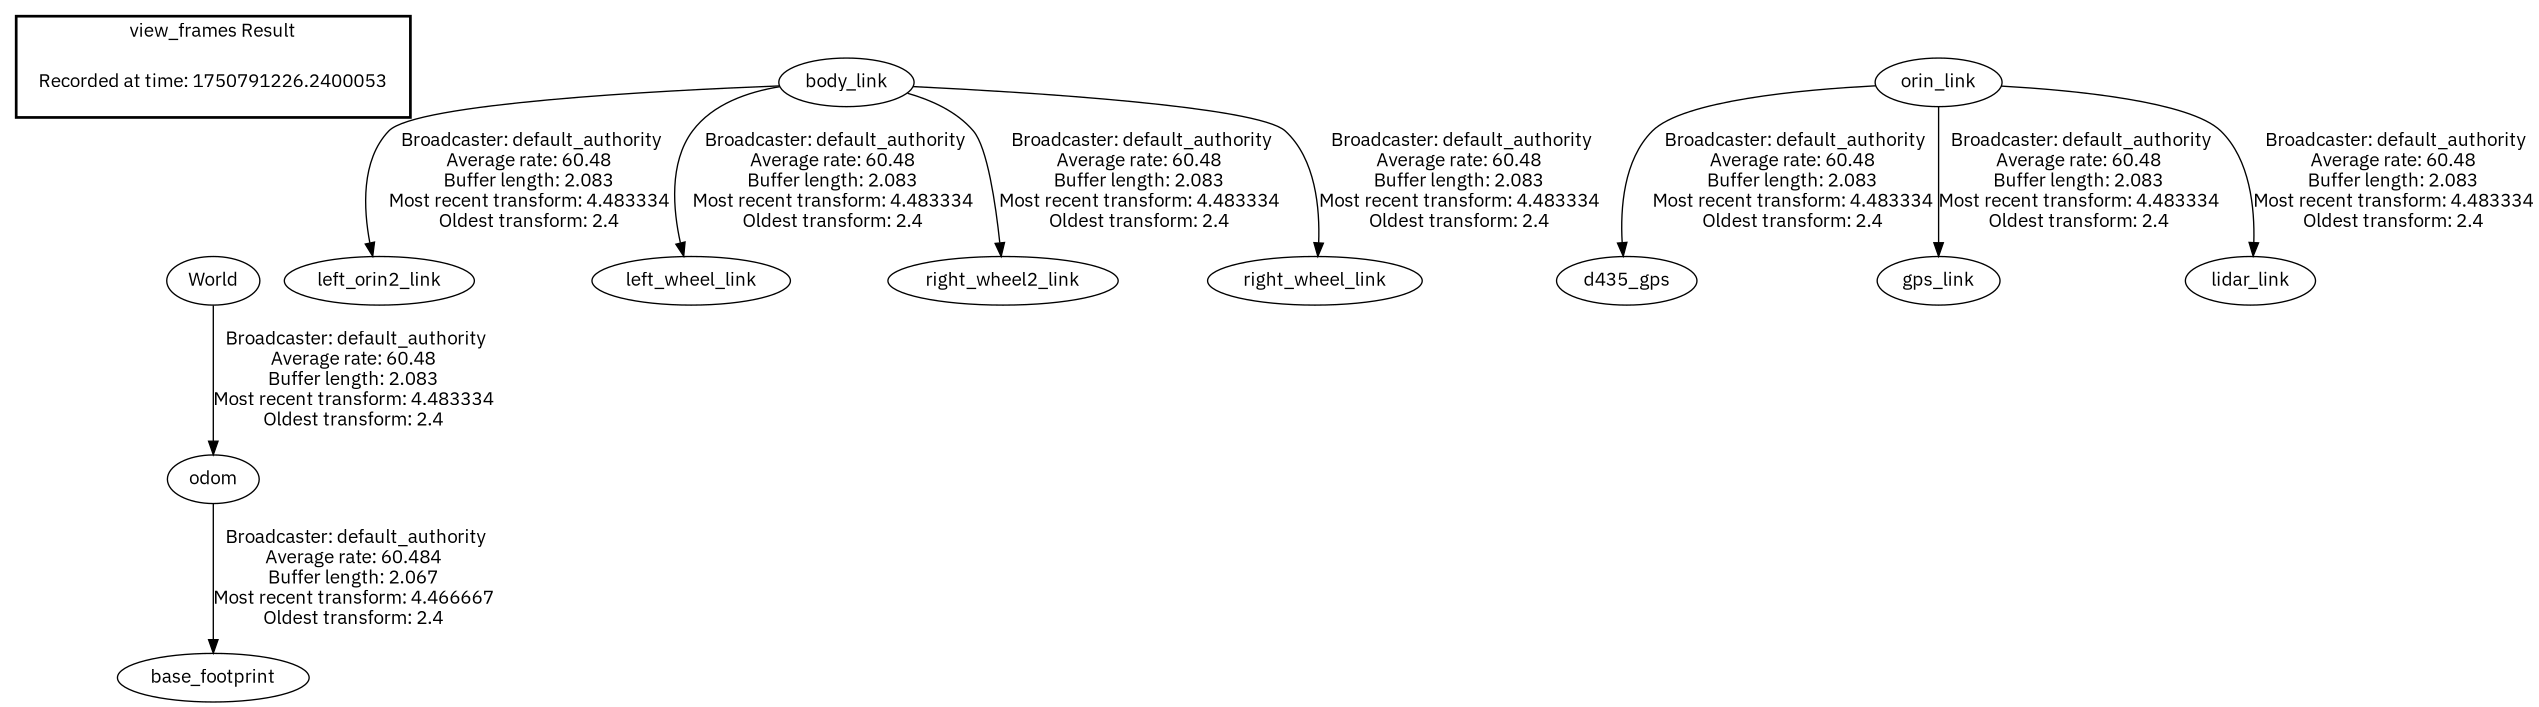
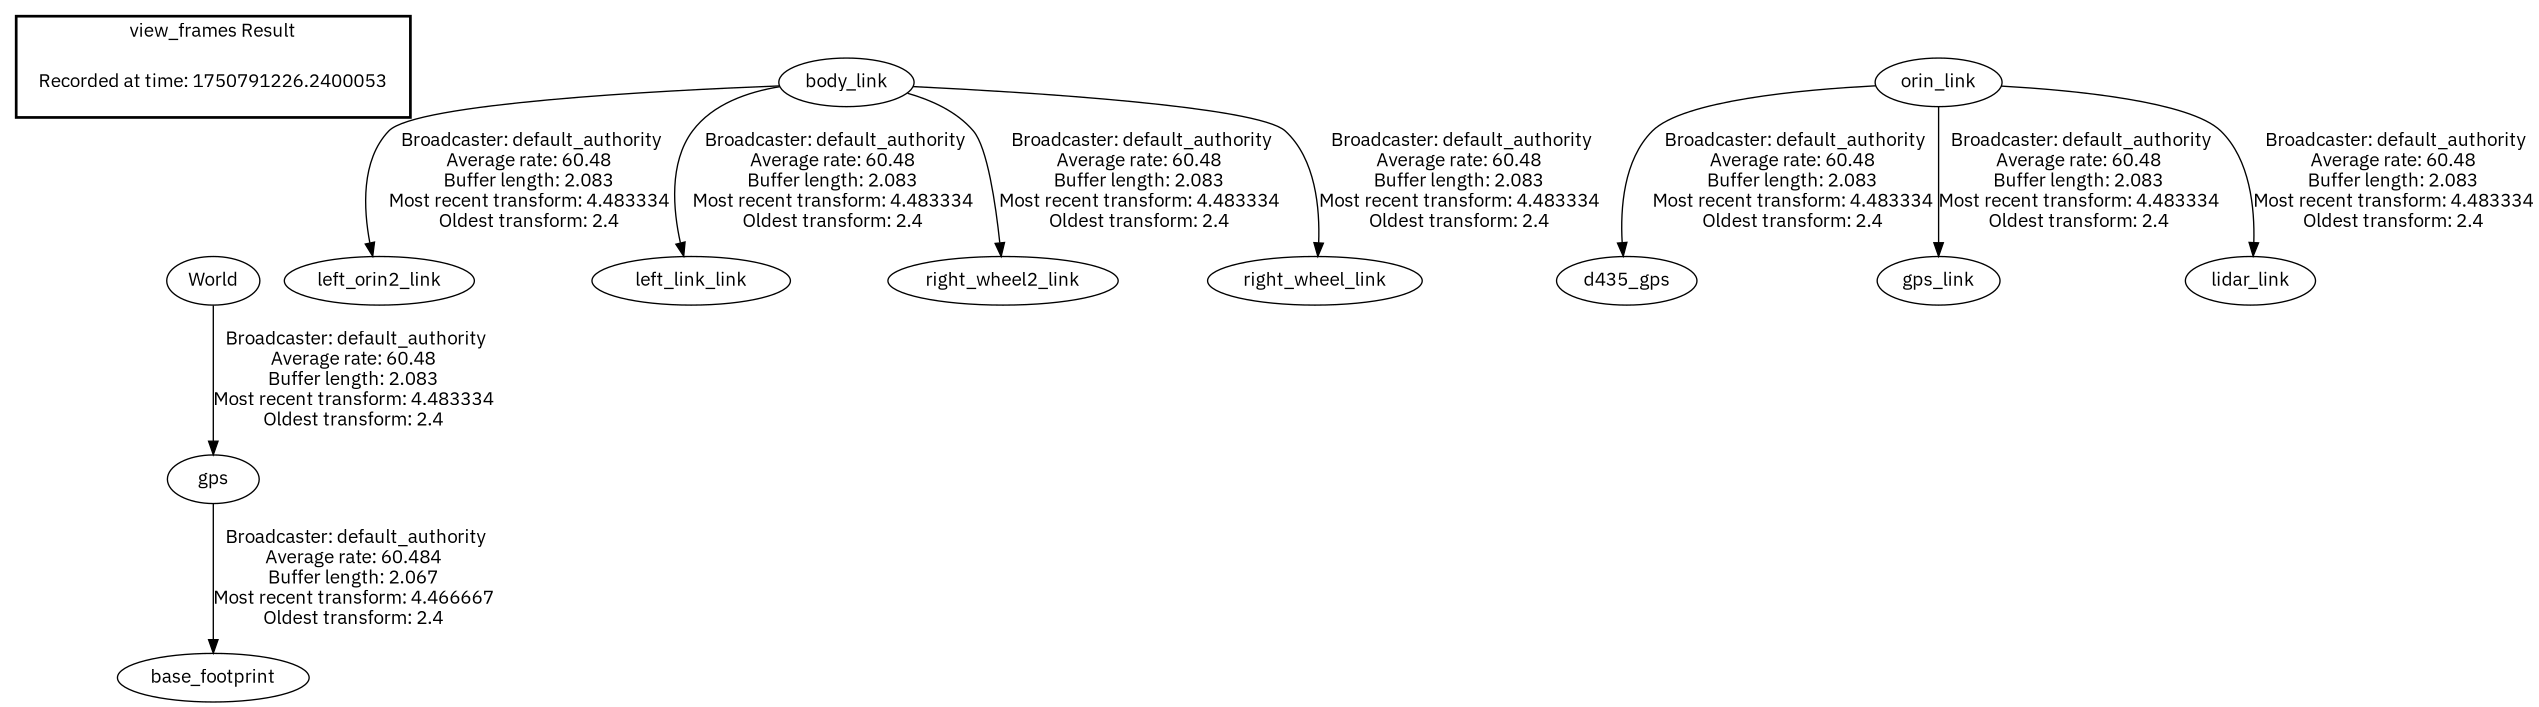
(691, 281) -> (691, 281)
(213, 479) -> (213, 479)
